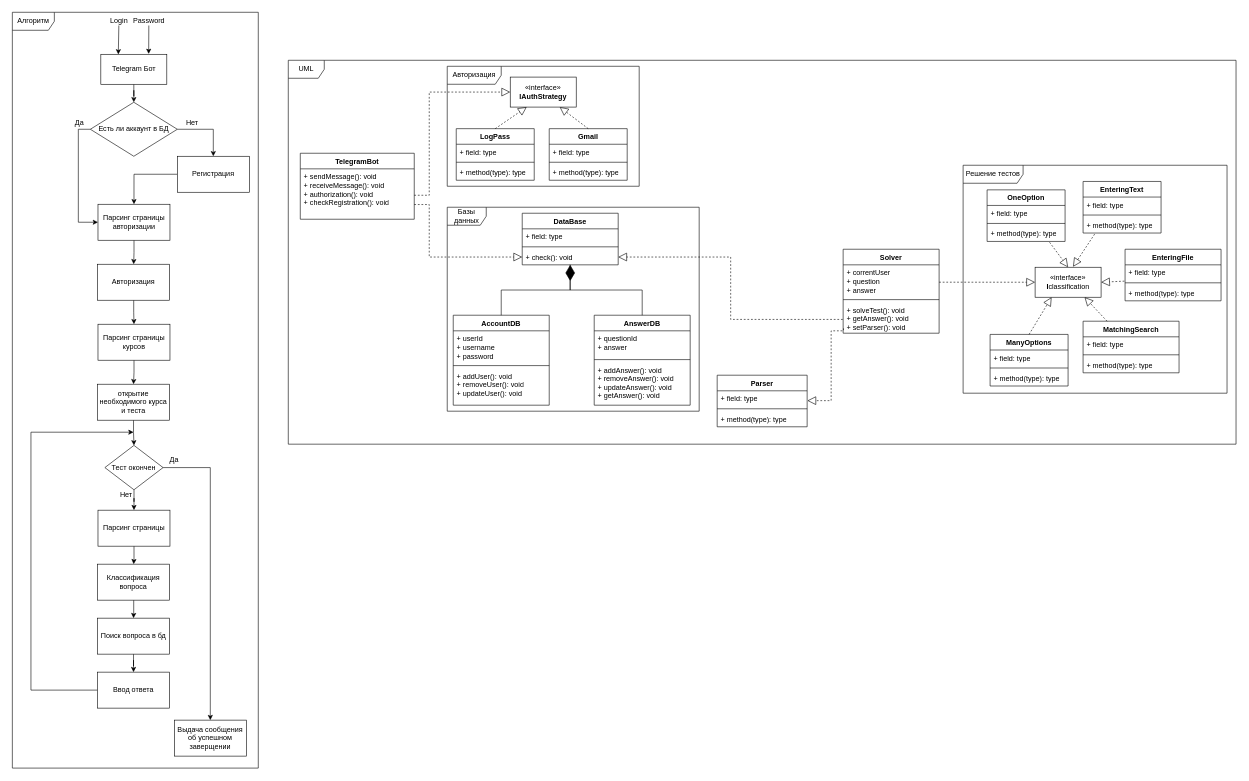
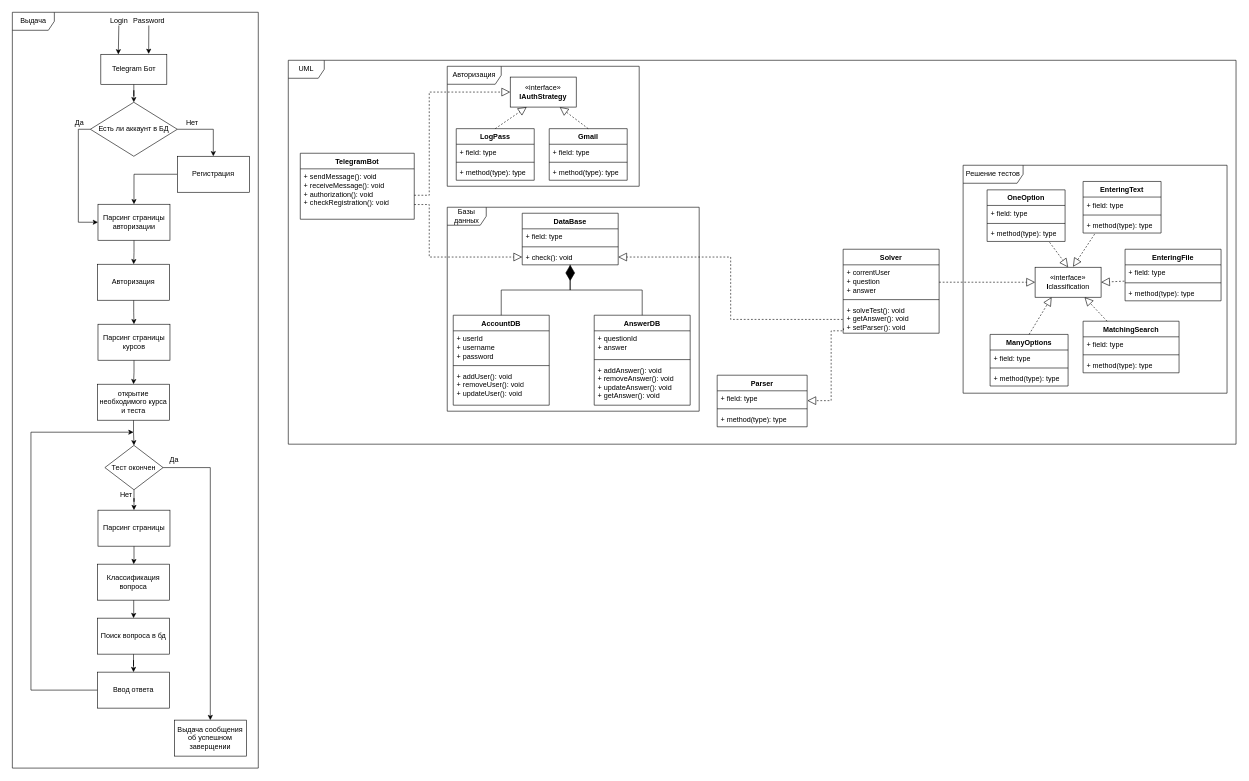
(33, 21) -> (33, 21)
